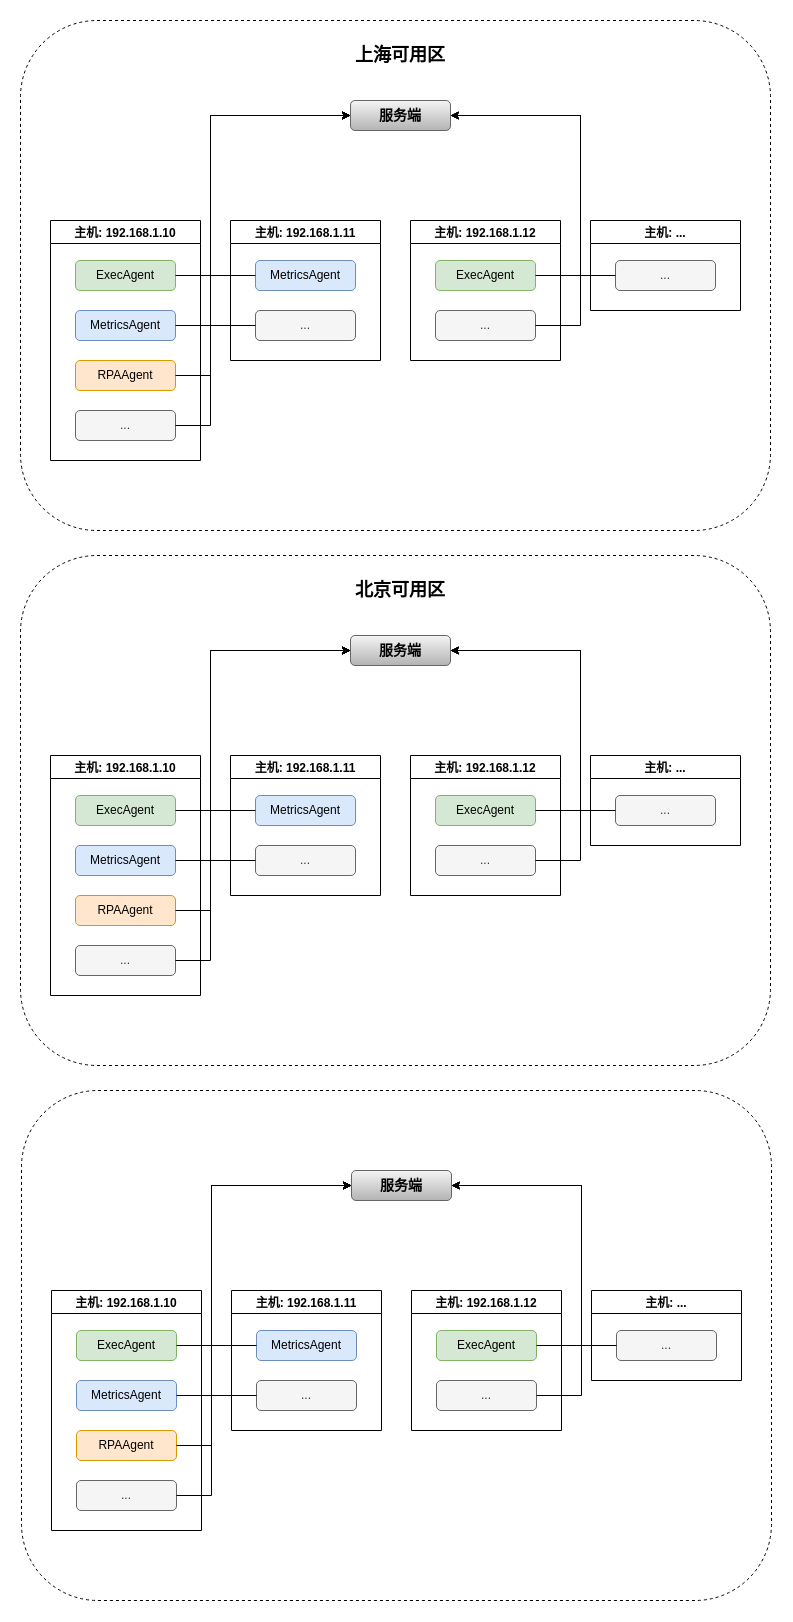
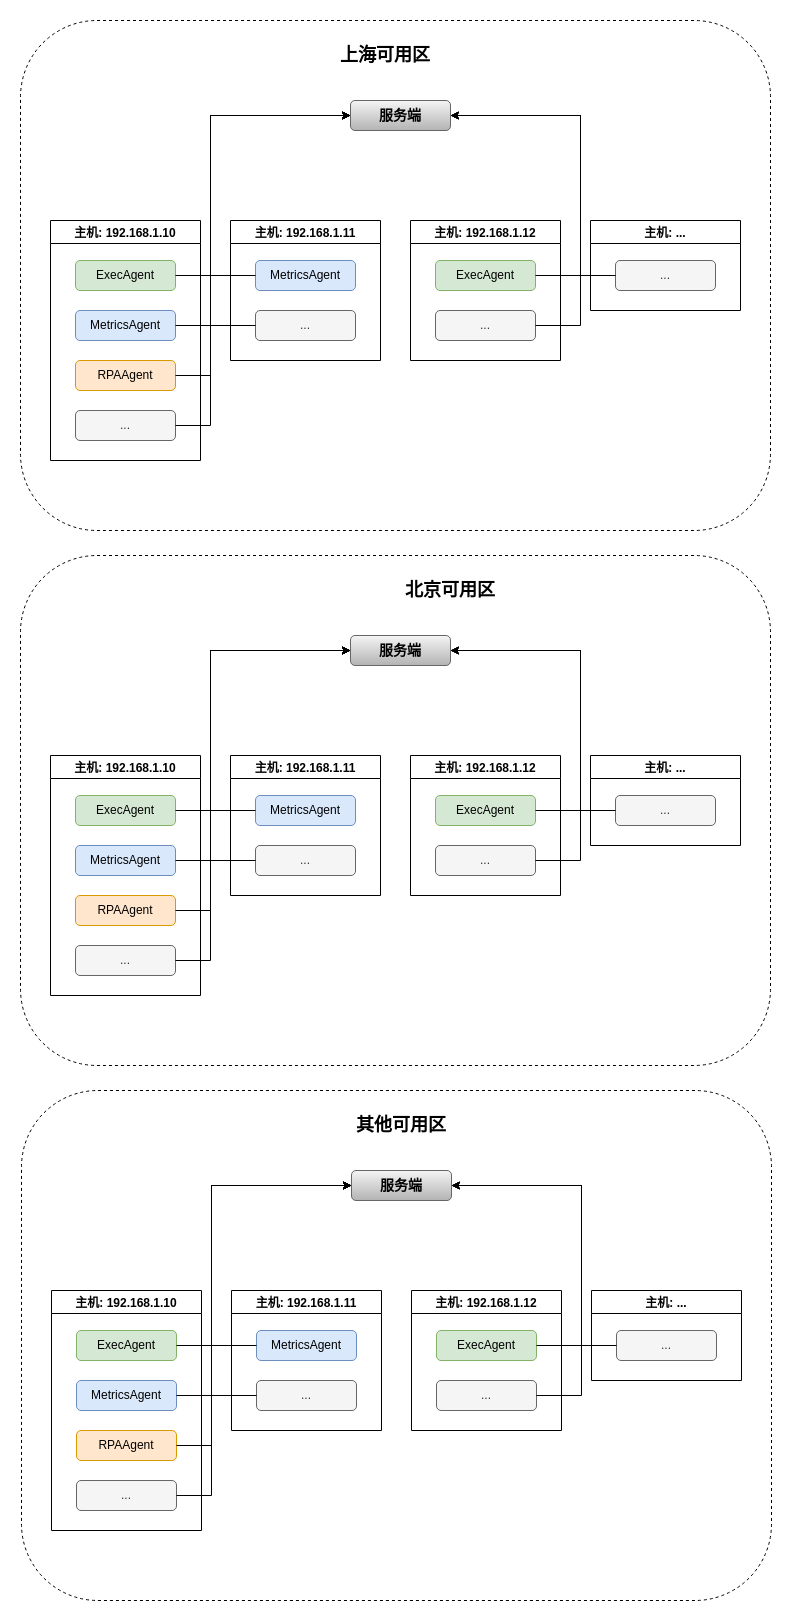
(401, 56) -> (386, 56)
(401, 591) -> (451, 591)
none -> (402, 1126)
